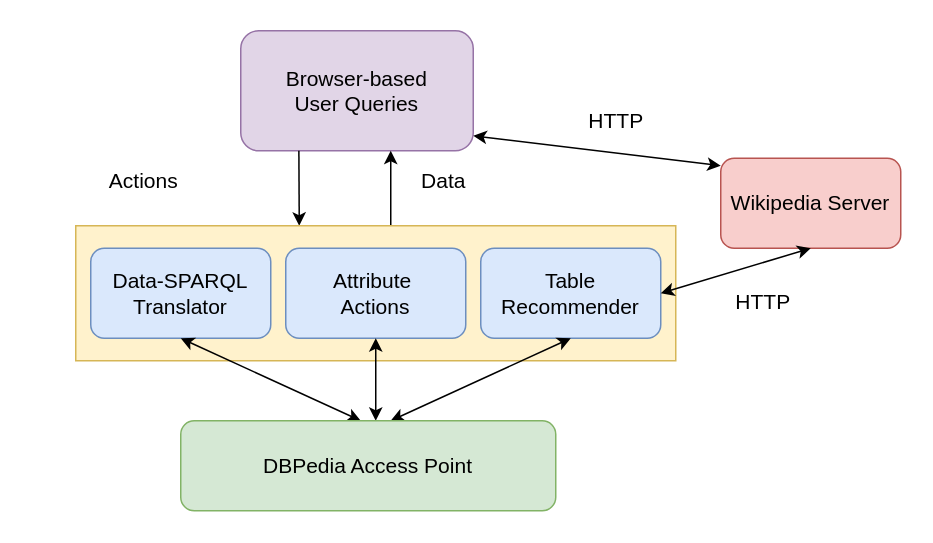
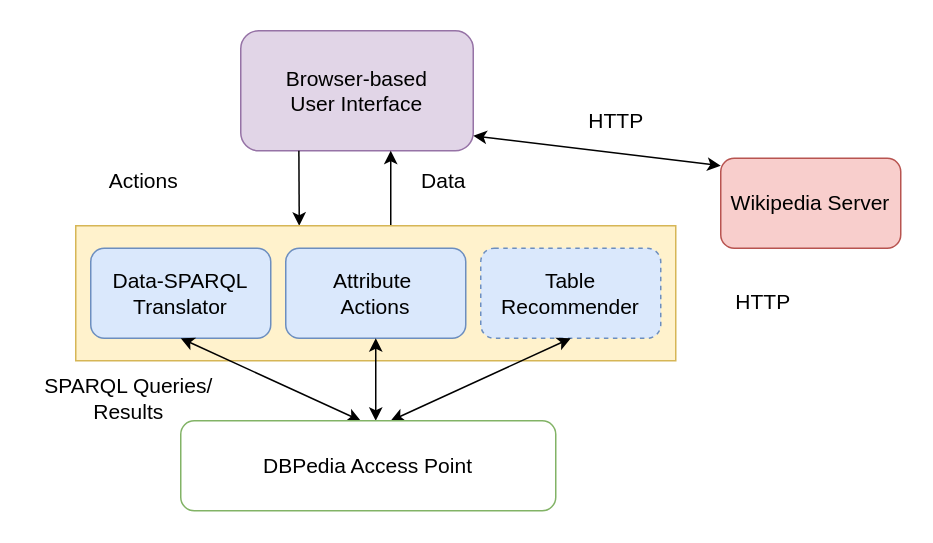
(357, 91) -> (357, 91)
(735, 271) -> none
(571, 293) -> (571, 293)
none -> (128, 398)
(368, 466) -> (368, 466)
